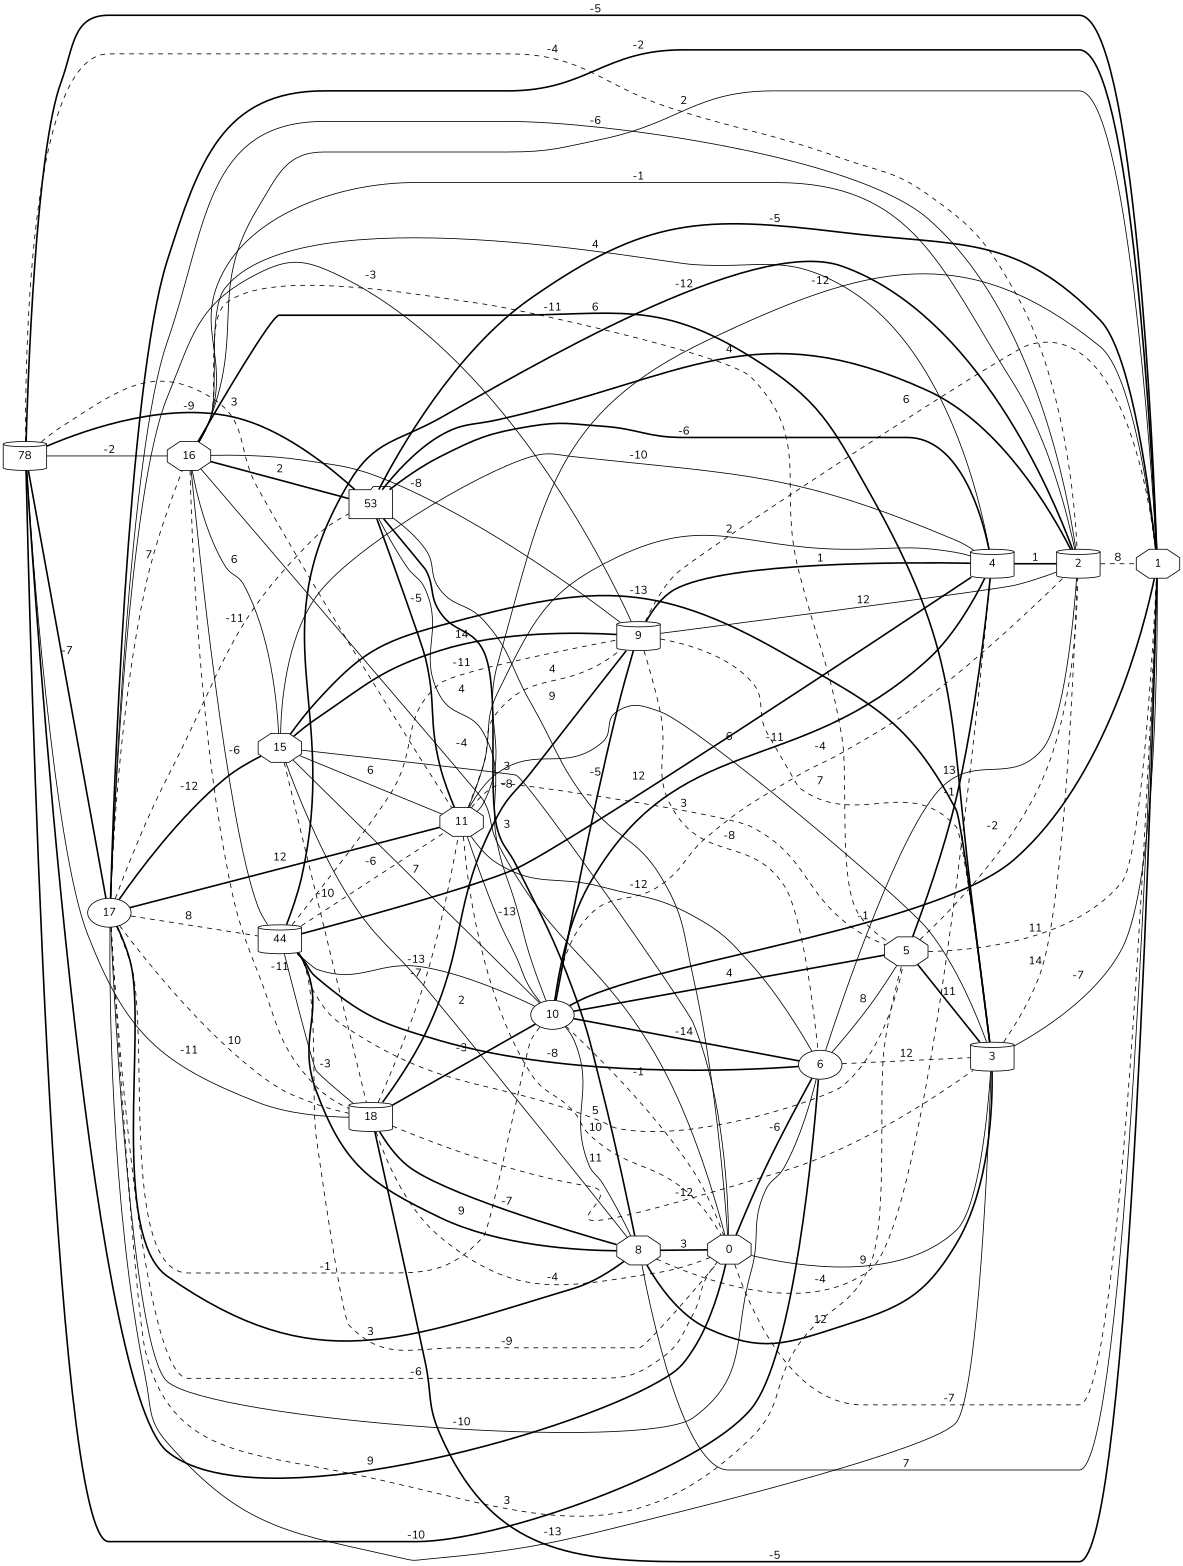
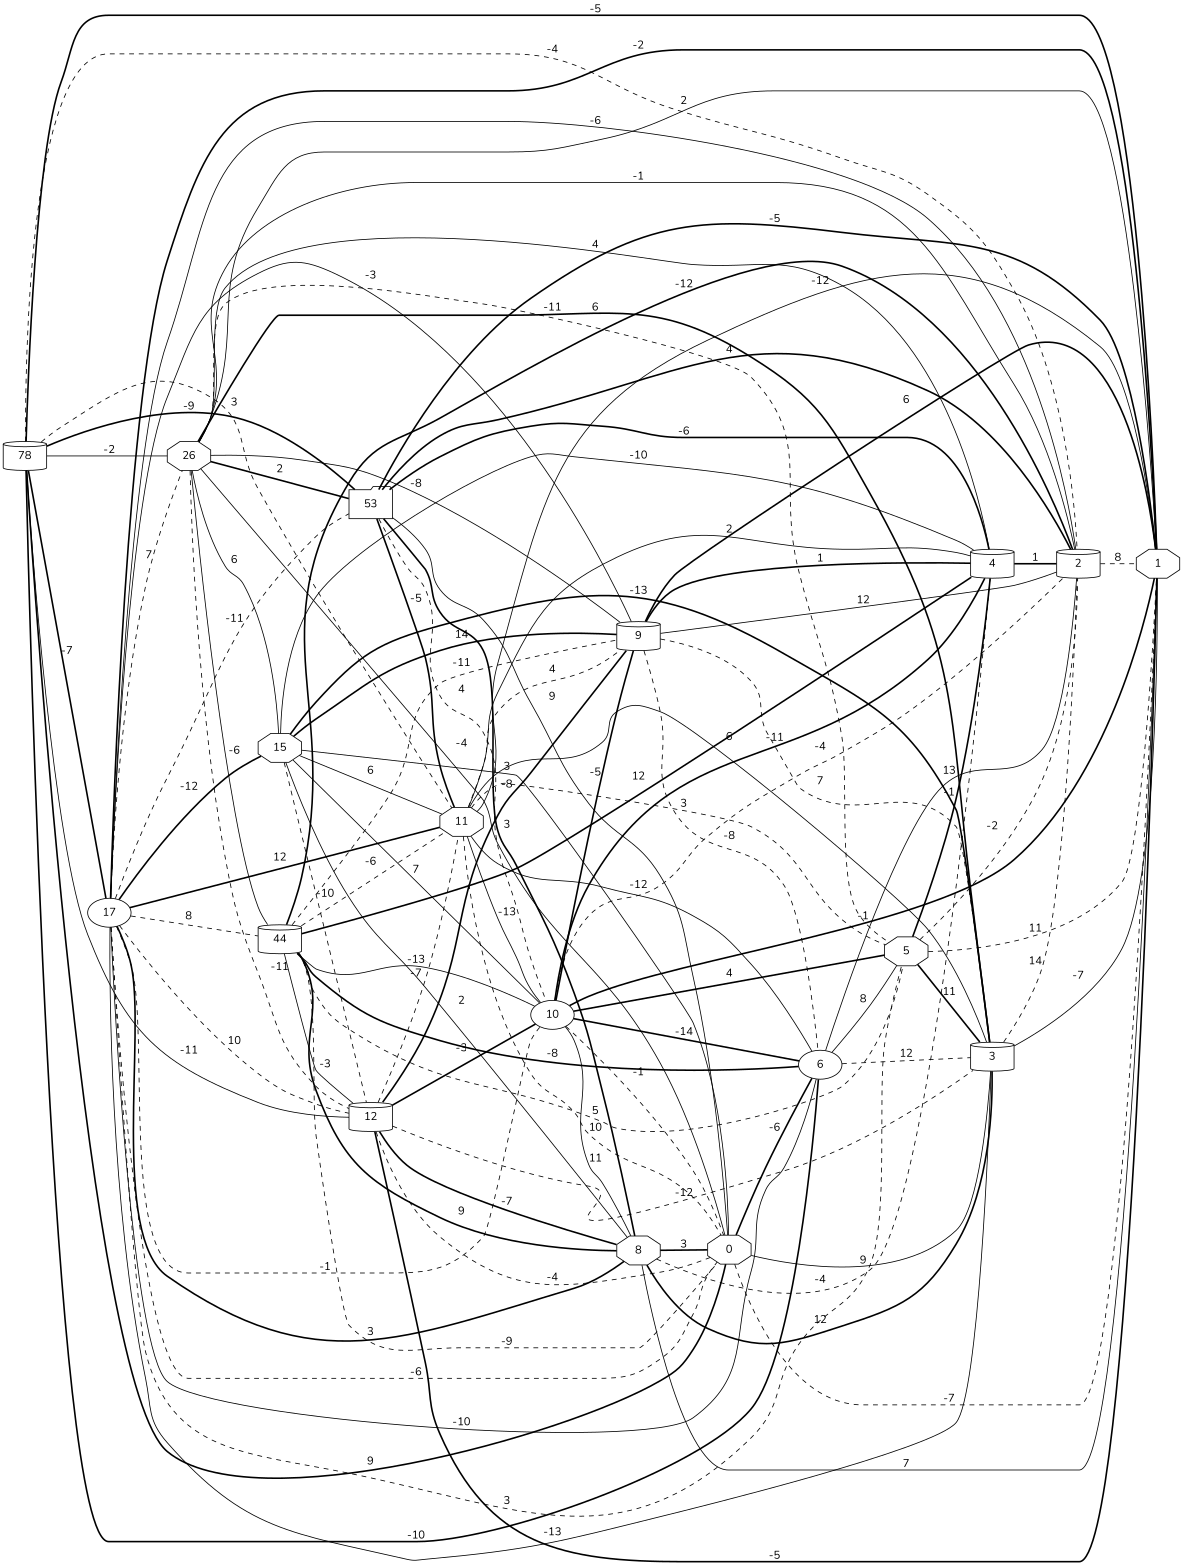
(923, 409) -> (923, 409)
(189, 456) -> (189, 456)
(475, 722) -> (475, 722)
(371, 1117) -> (371, 1117)
